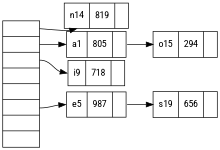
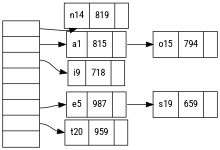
(100, 44) -> (100, 44)
(191, 44) -> (191, 44)
(191, 104) -> (191, 104)
none -> (96, 133)
